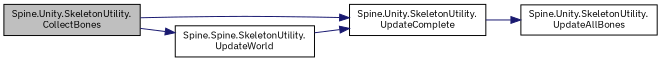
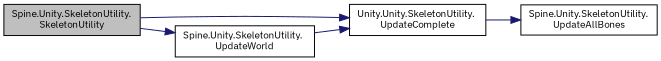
(72, 20) -> (72, 20)
(418, 20) -> (418, 20)
(245, 41) -> (245, 41)
